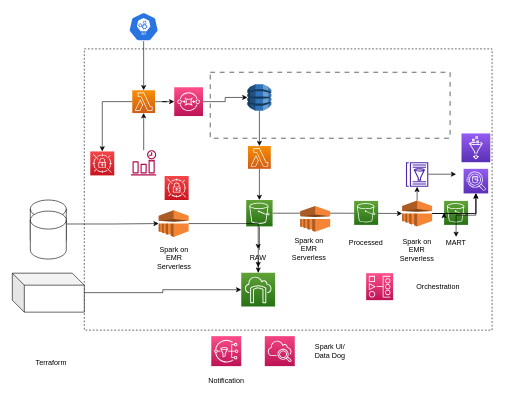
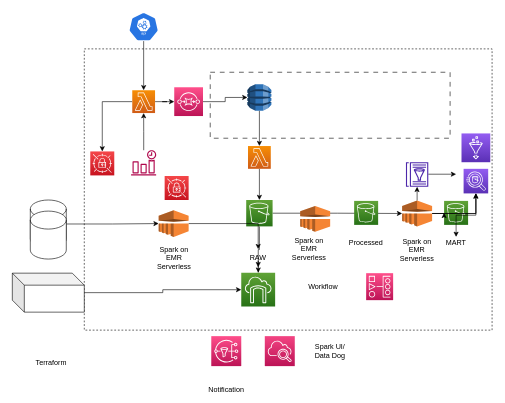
none -> (324, 287)
(438, 287) -> none
(226, 381) -> (226, 390)
